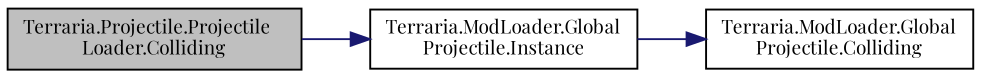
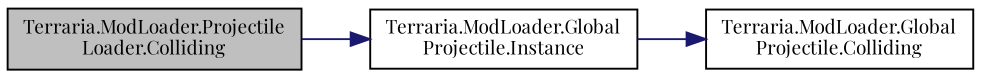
(155, 39) -> (155, 39)
